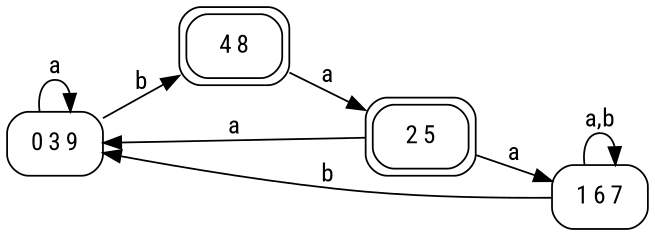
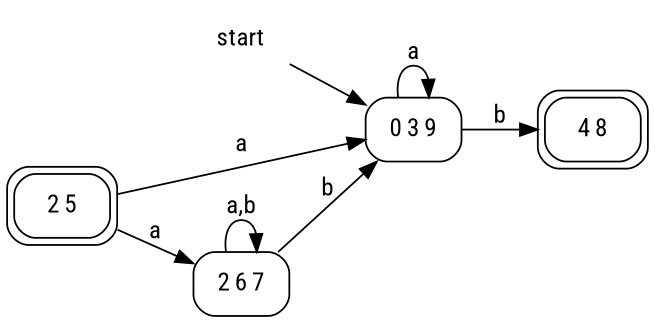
none -> (241, 39)
(319, 87) -> none
(600, 197) -> (241, 284)
